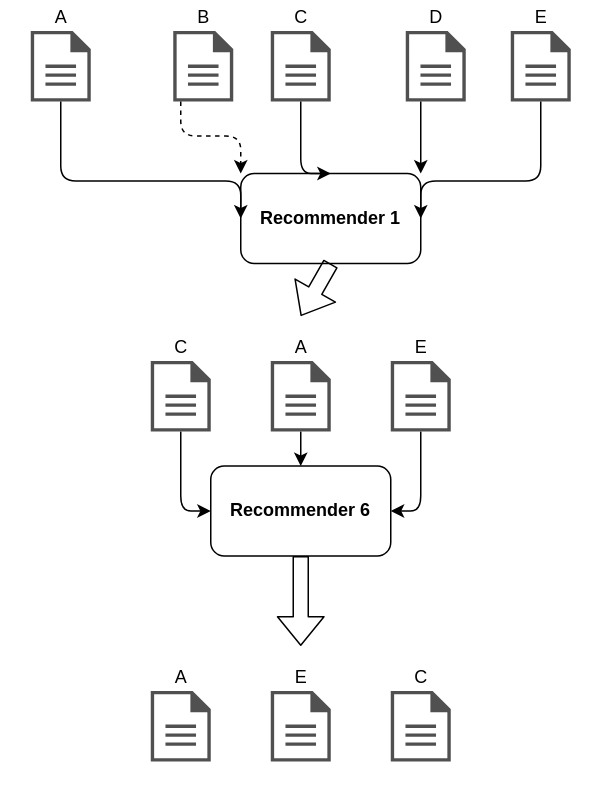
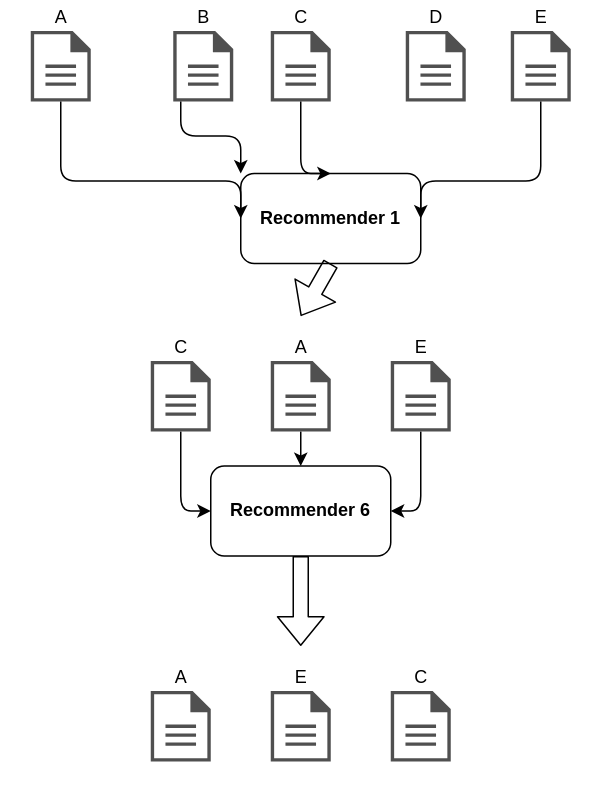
(421, 131) -> none
(207, 136) -> (207, 136)
